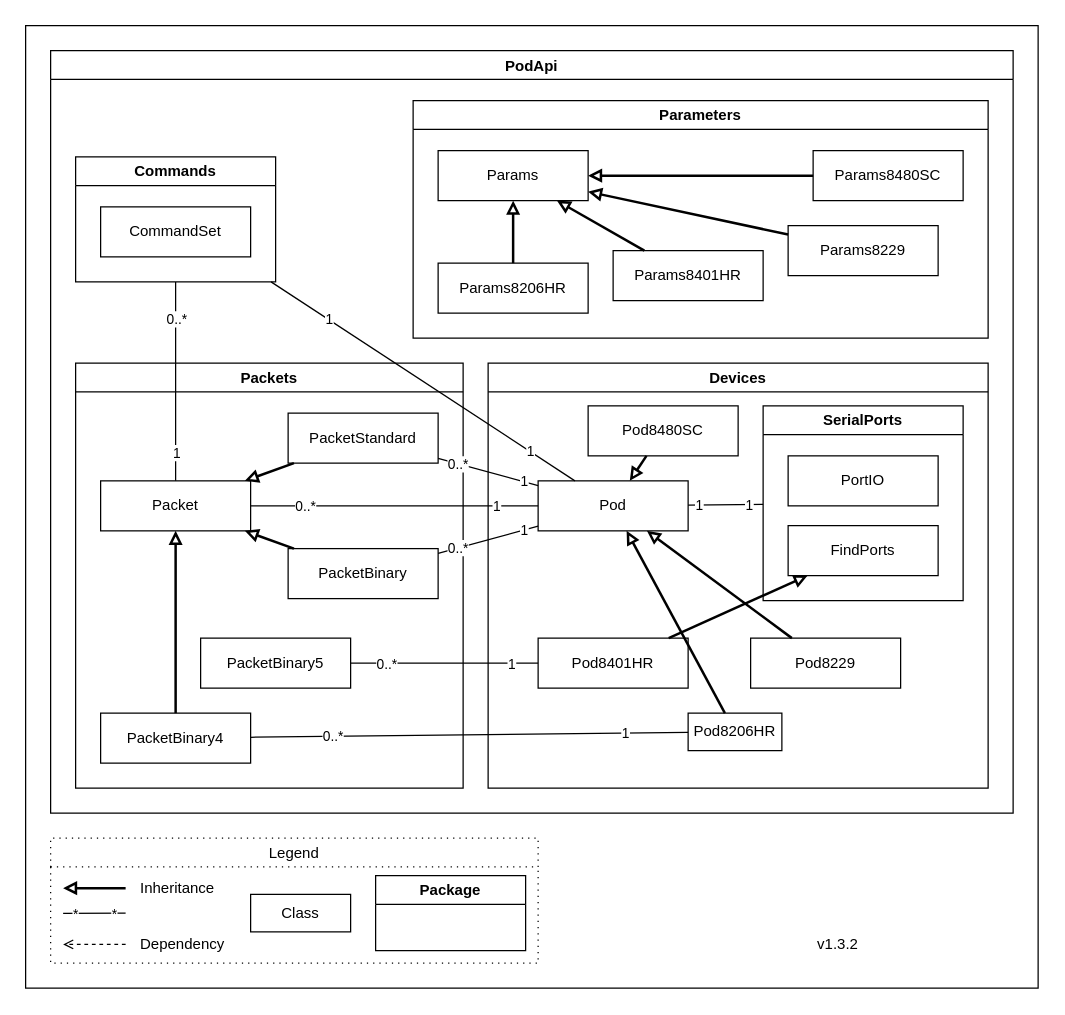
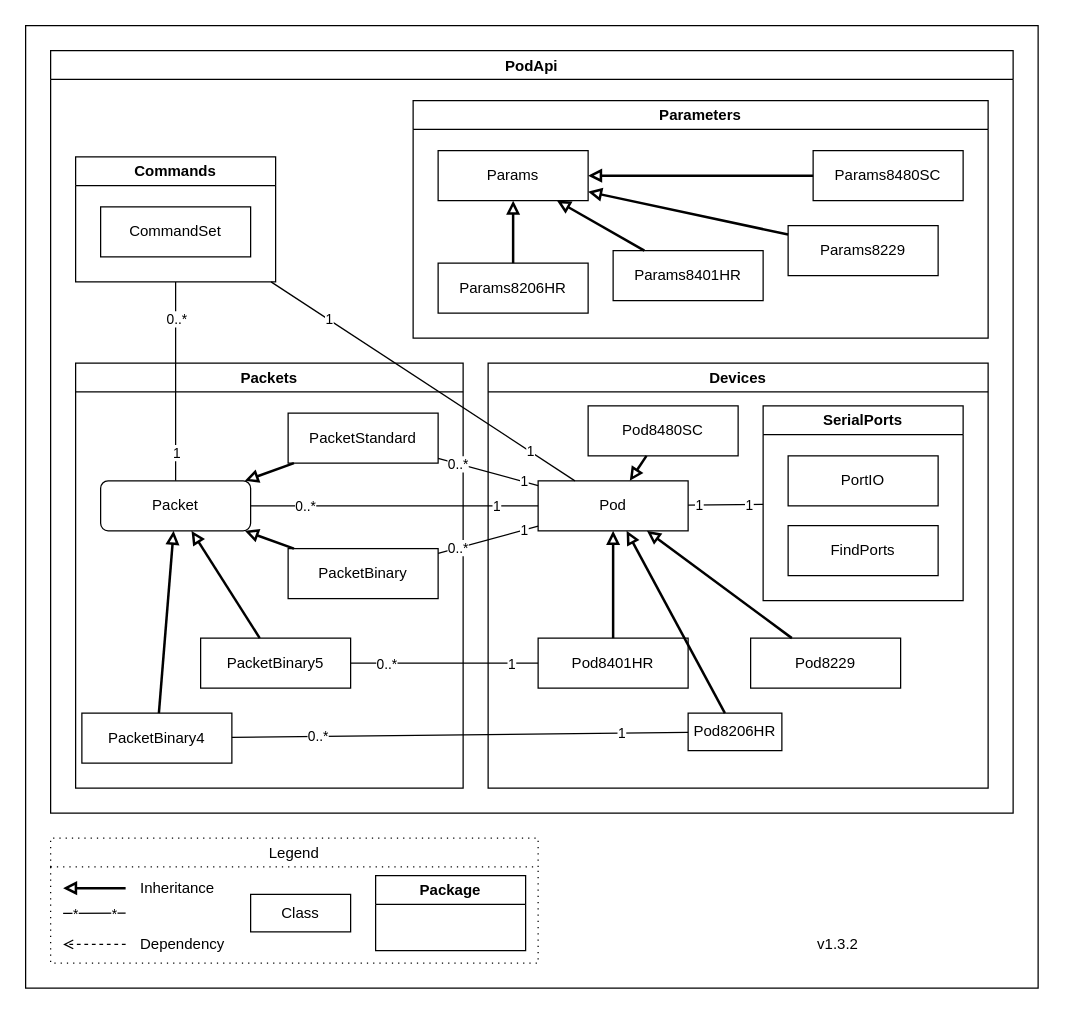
(176, 506) -> (176, 506)
none -> (229, 590)
(732, 610) -> (613, 591)
(176, 738) -> (157, 738)
